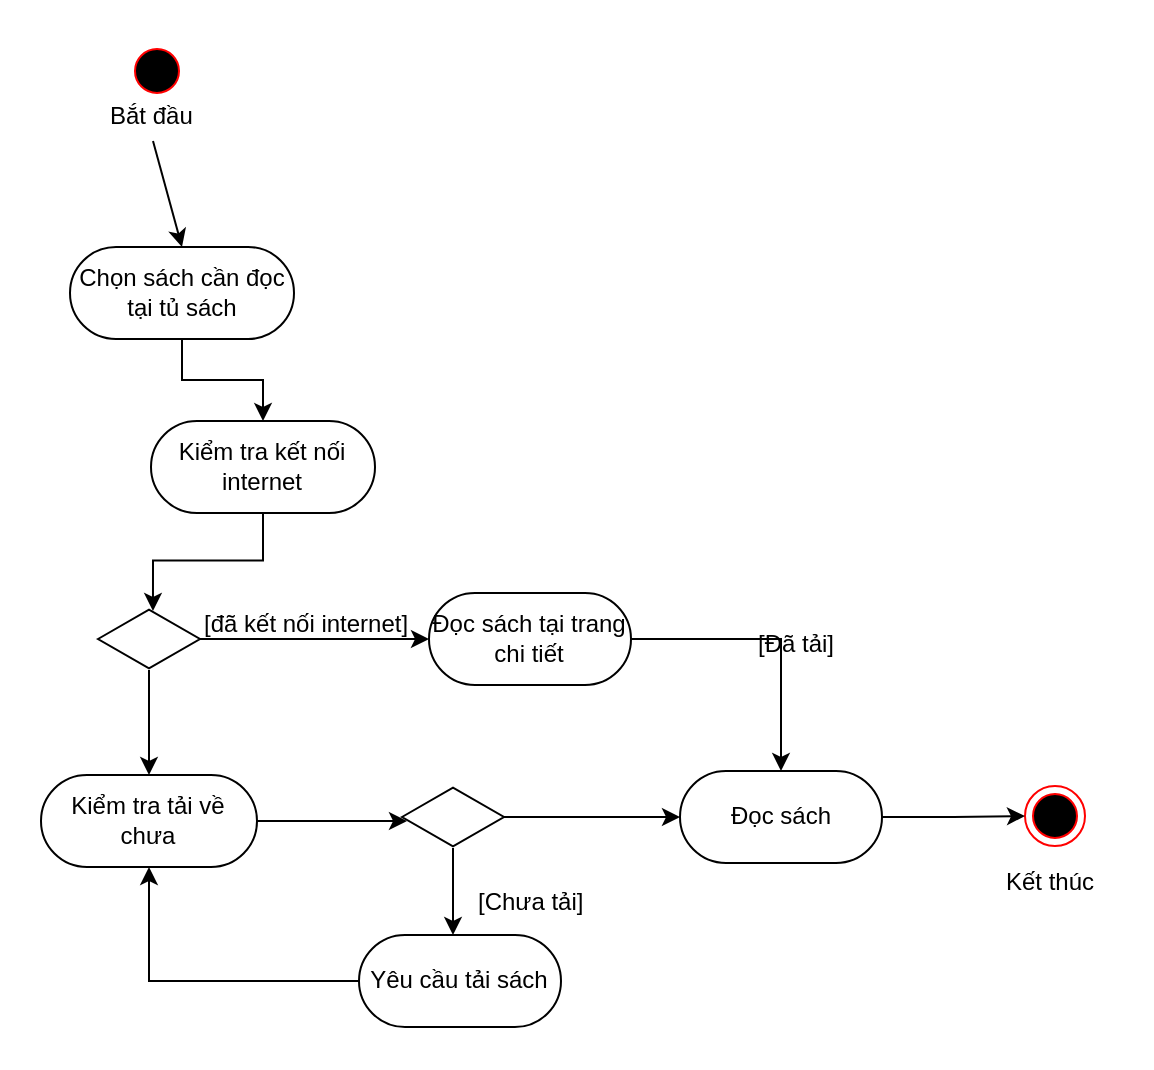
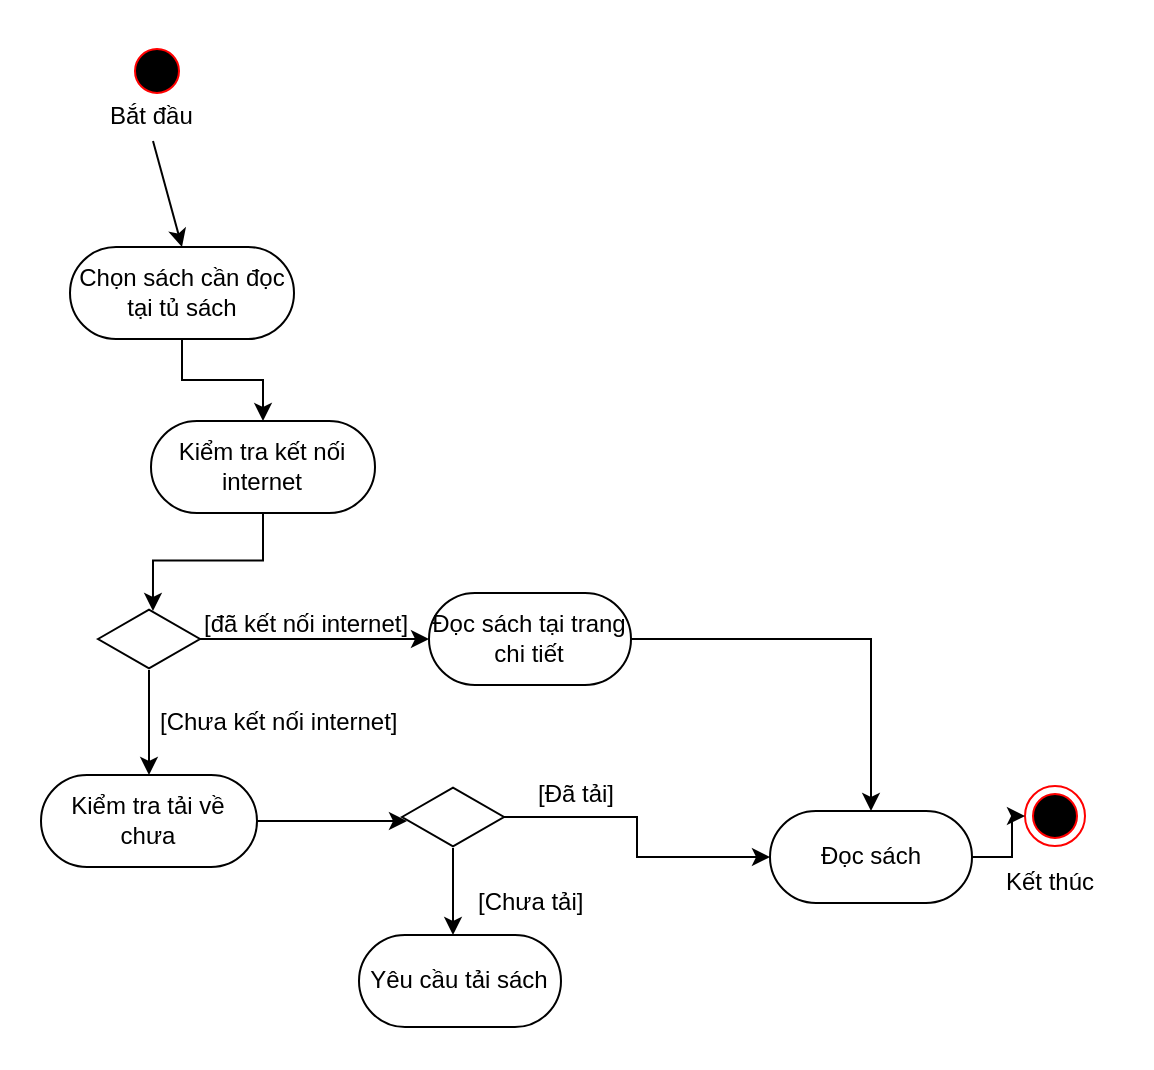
(803, 639) -> (583, 789)
none -> (286, 717)
(781, 817) -> (871, 857)
(204, 981) -> none
